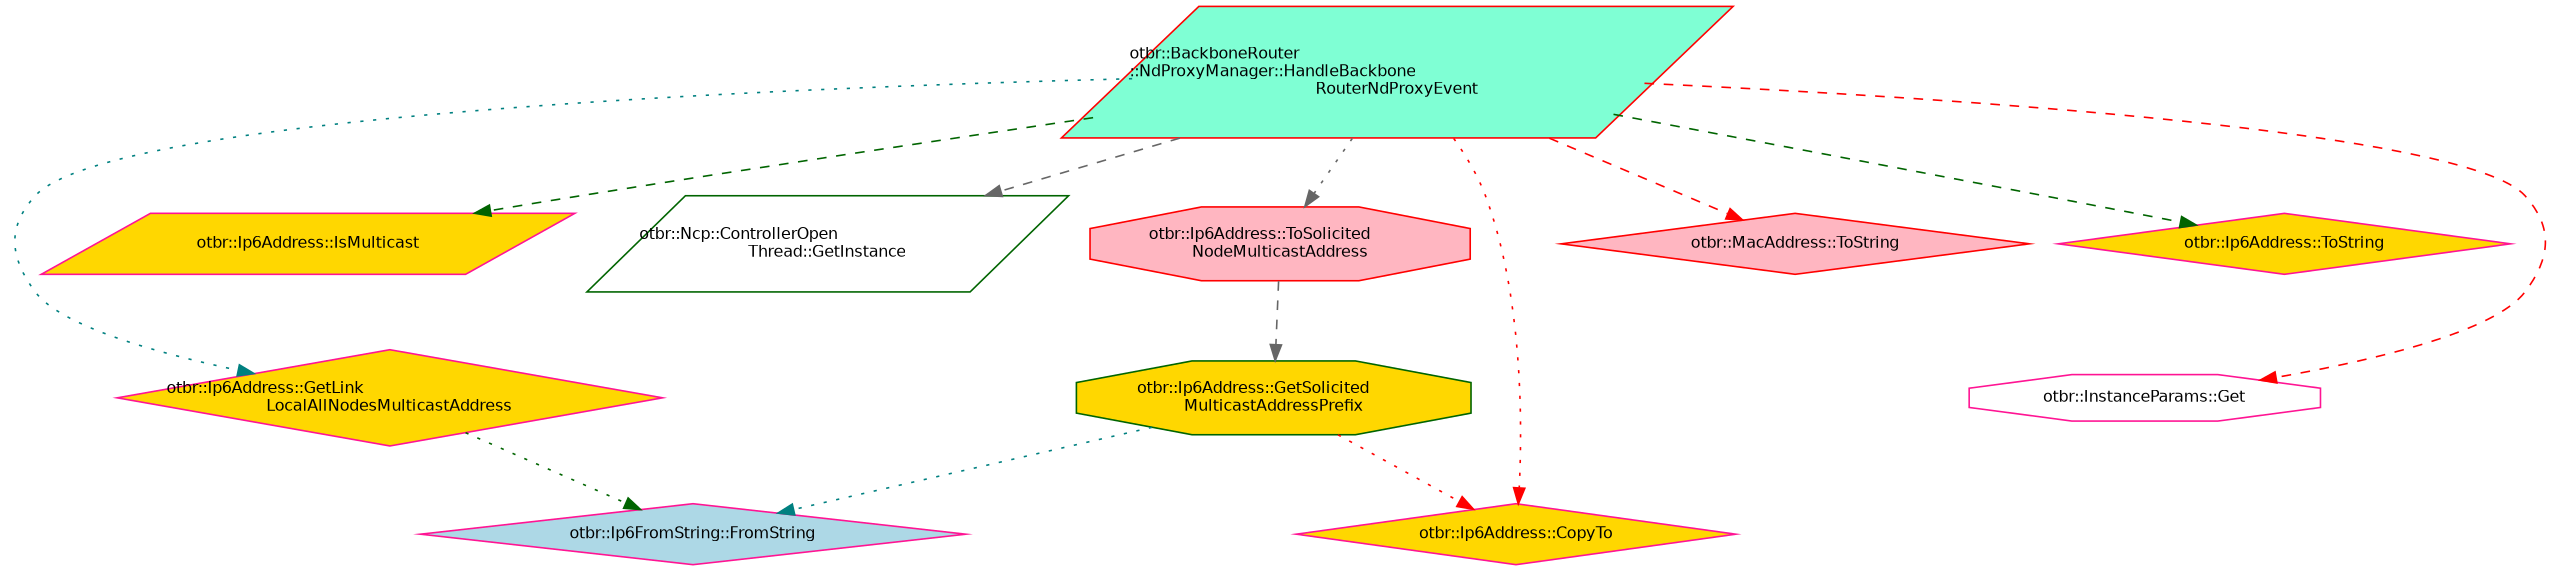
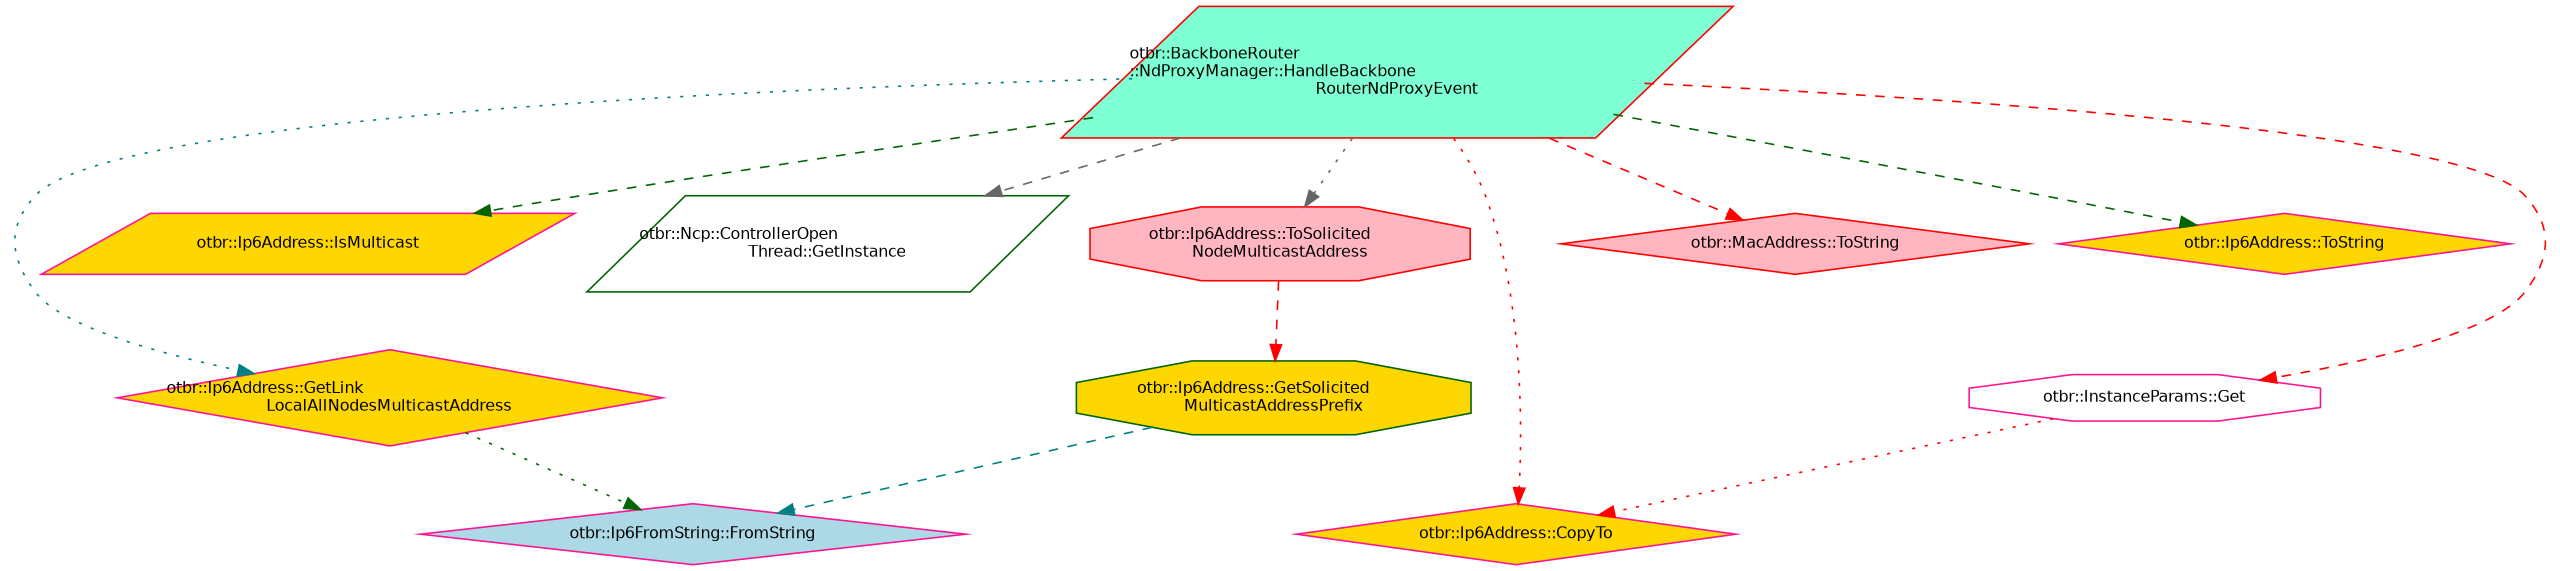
(1277, 313) -> (1277, 313)
(973, 468) -> (973, 468)
(1399, 468) -> (1834, 465)
